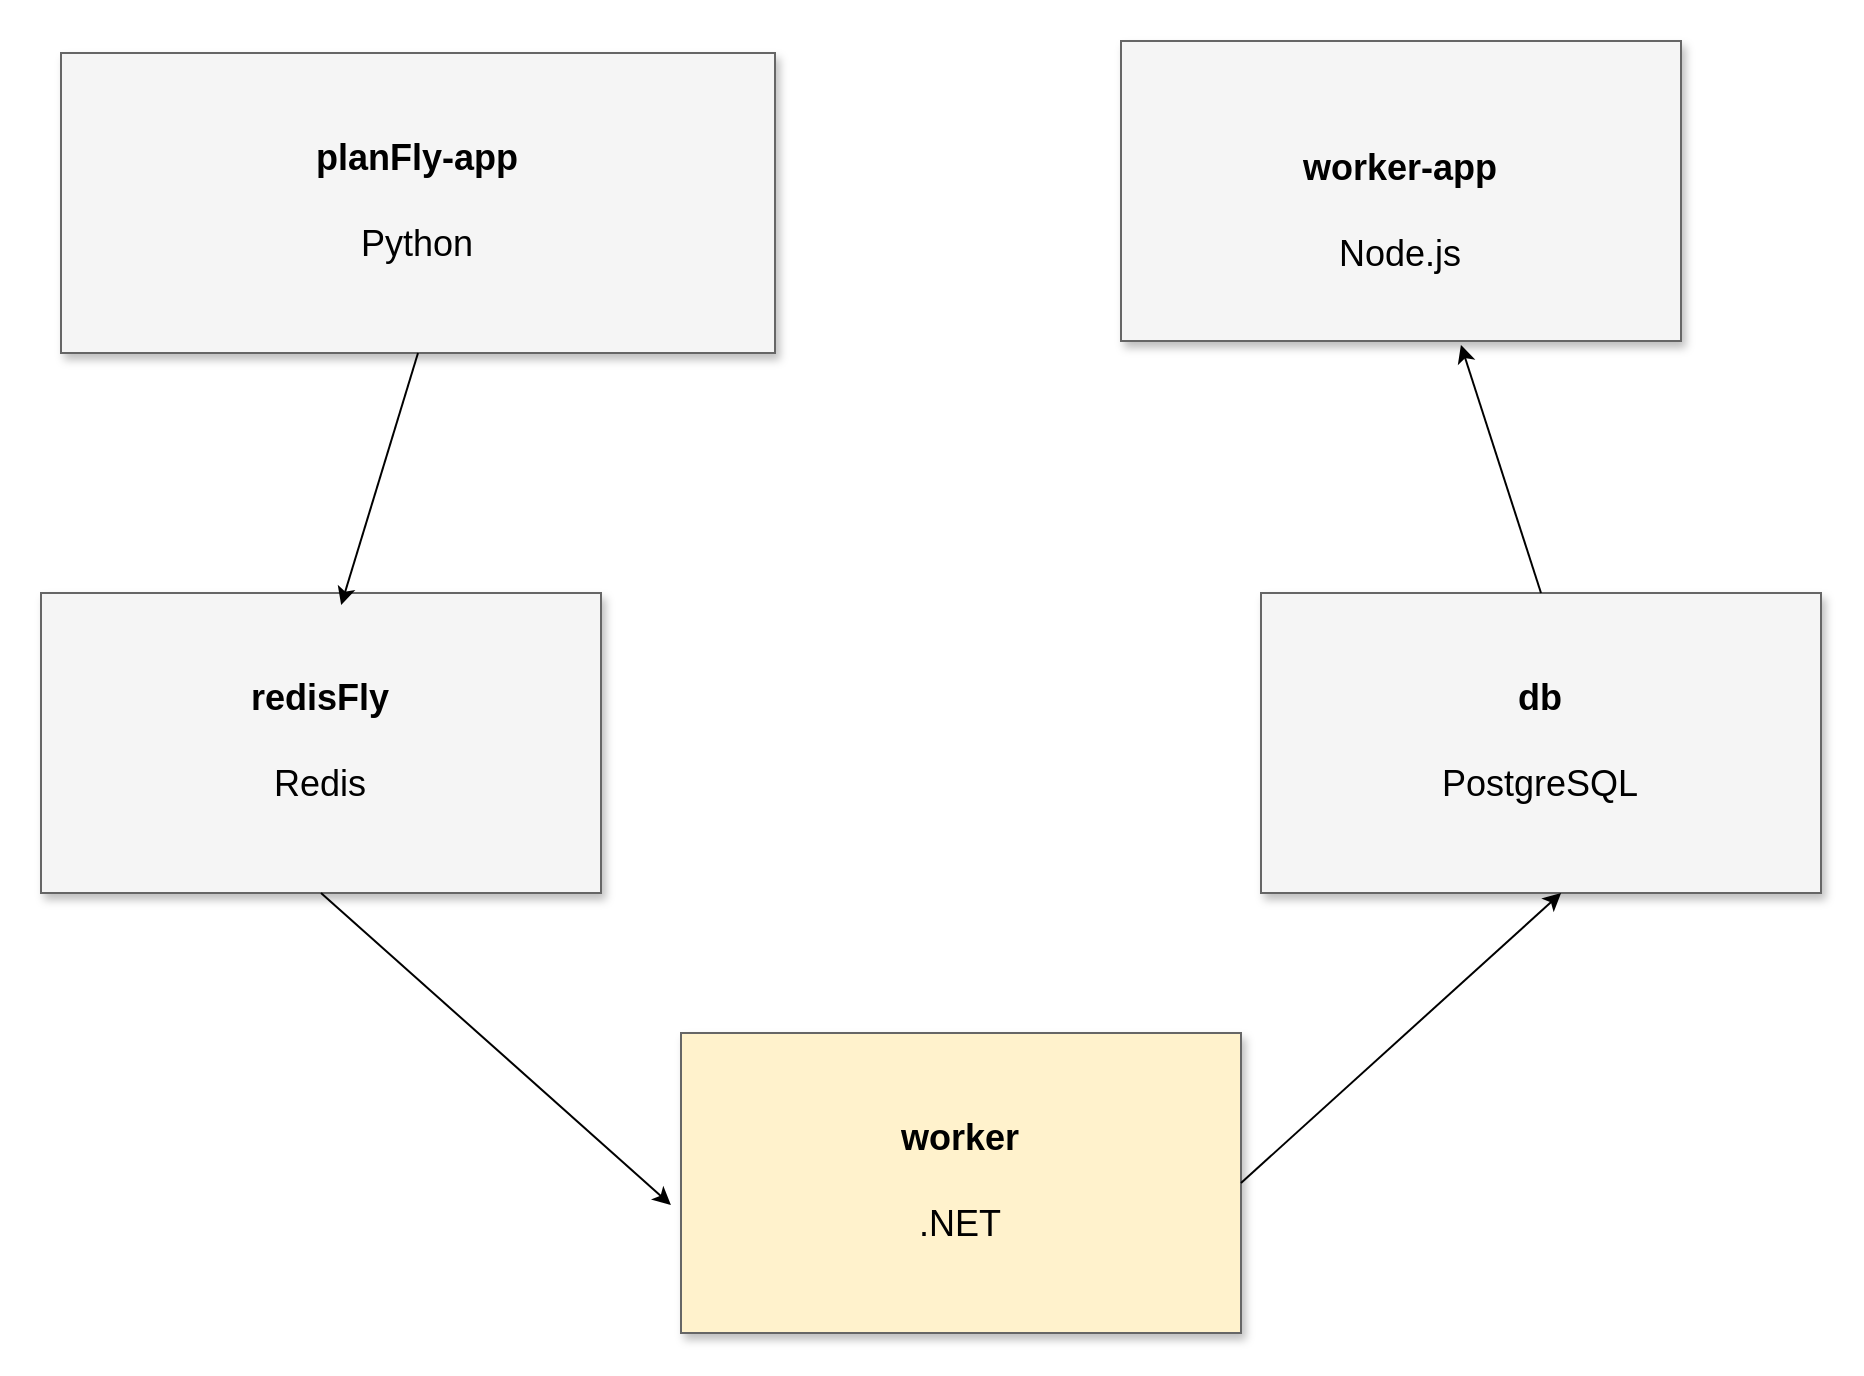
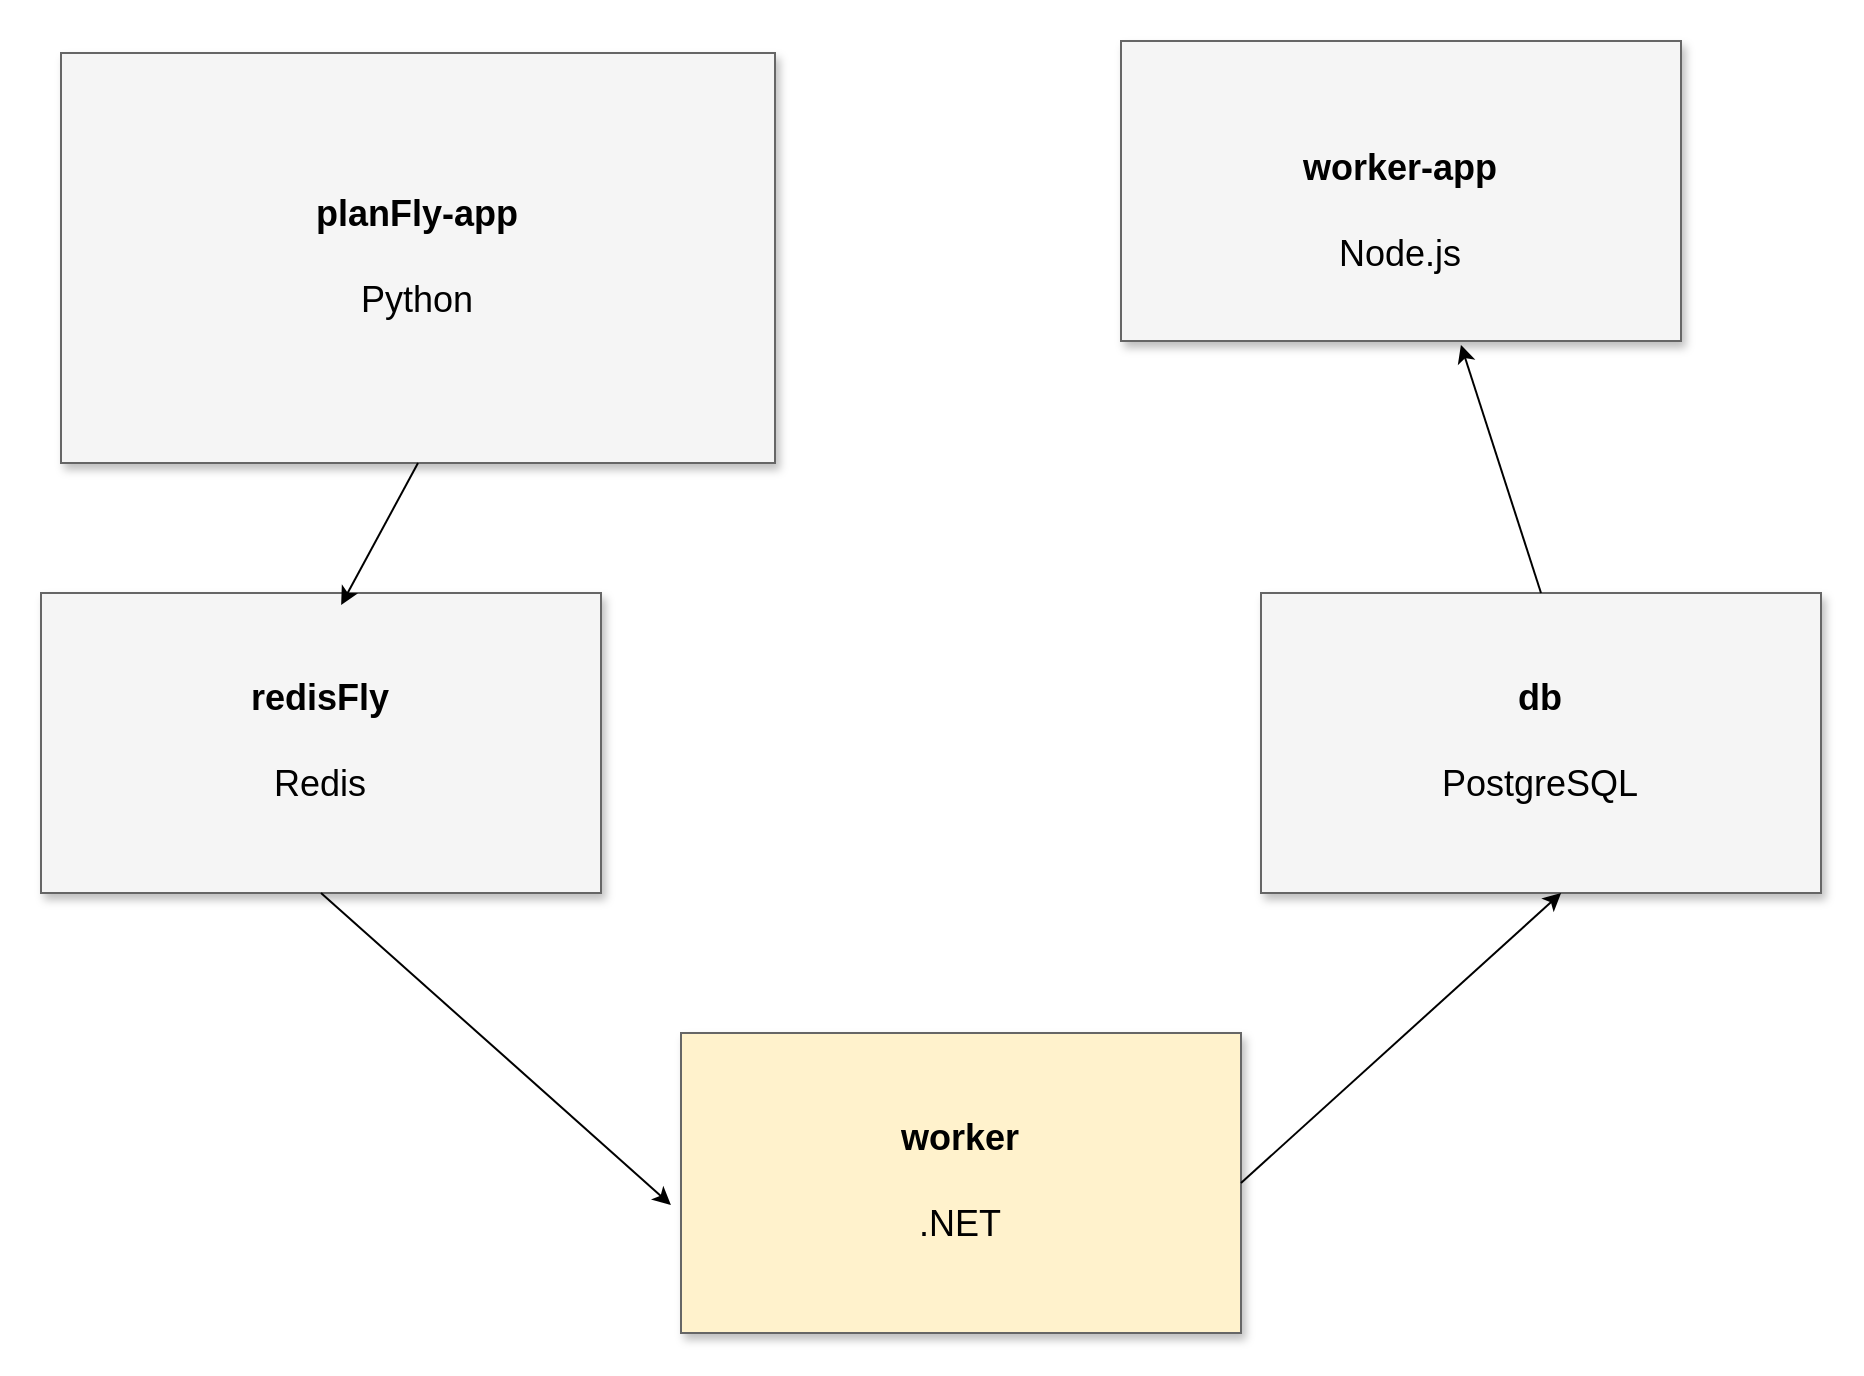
(418, 203) -> (418, 258)
